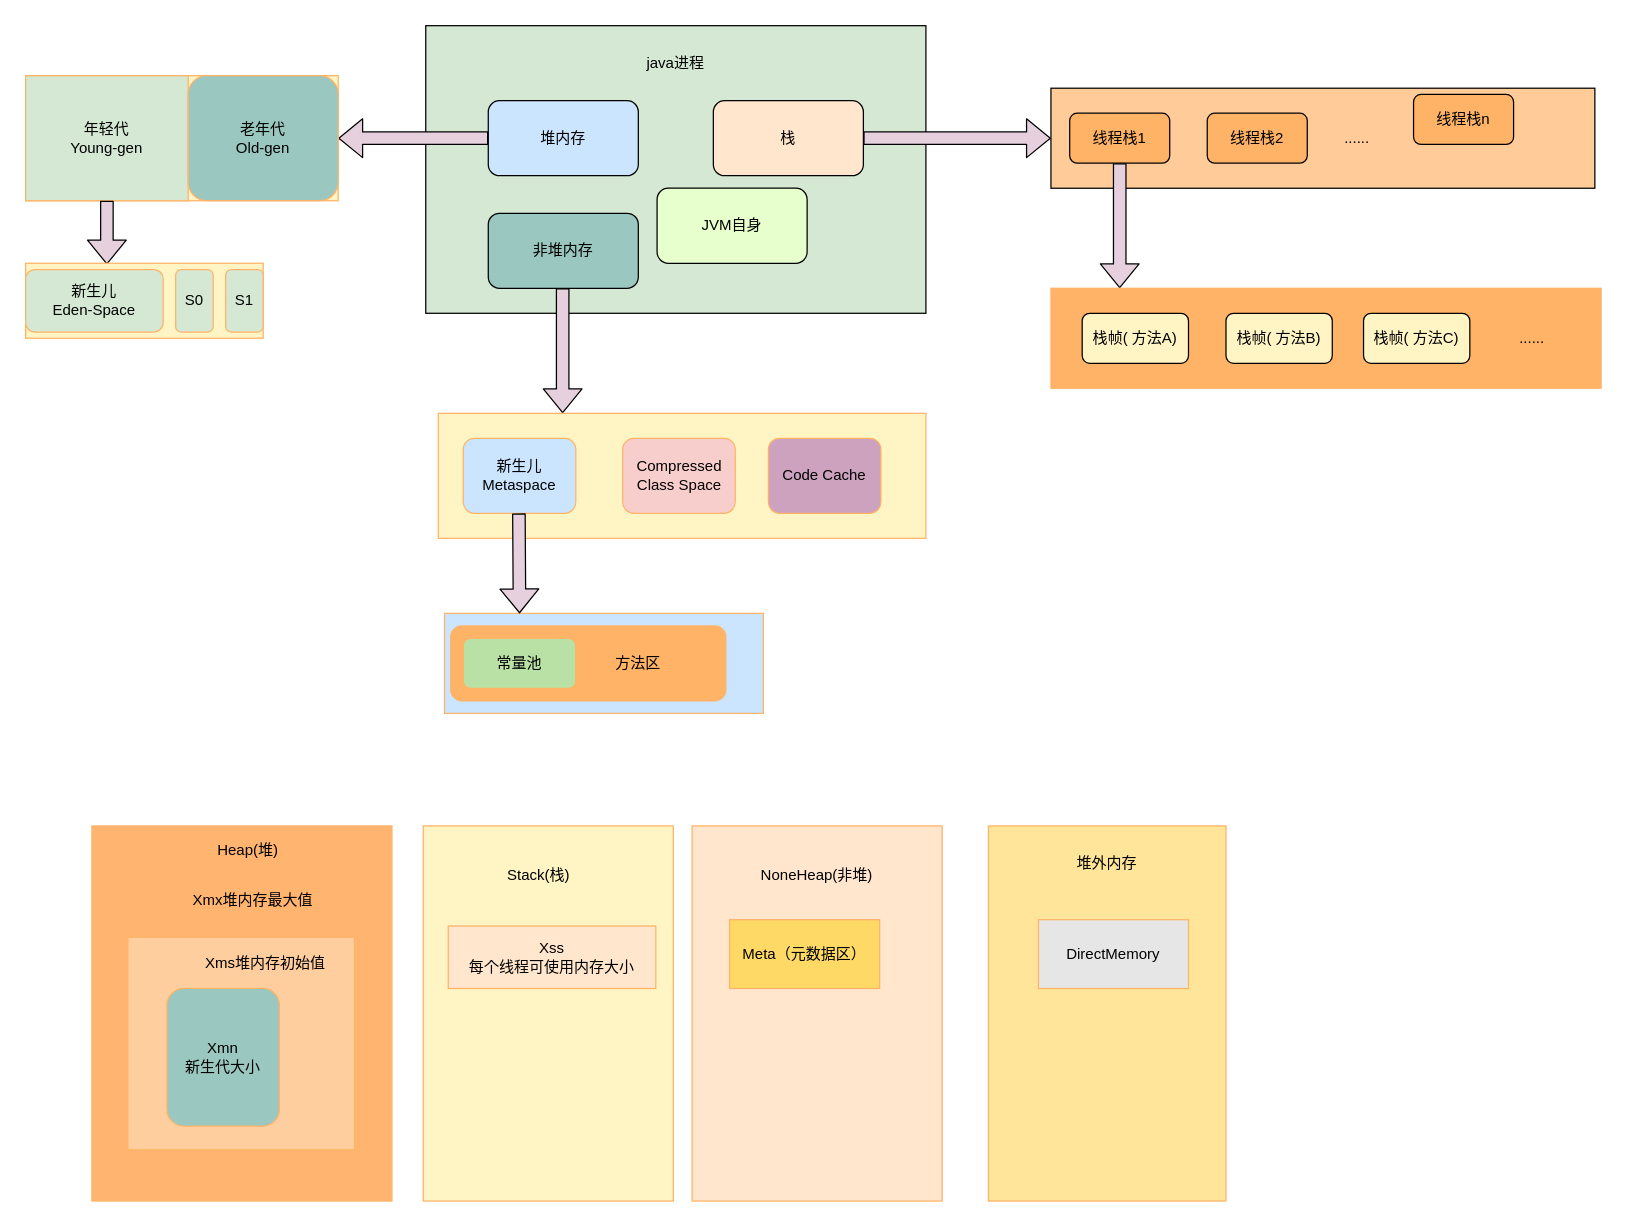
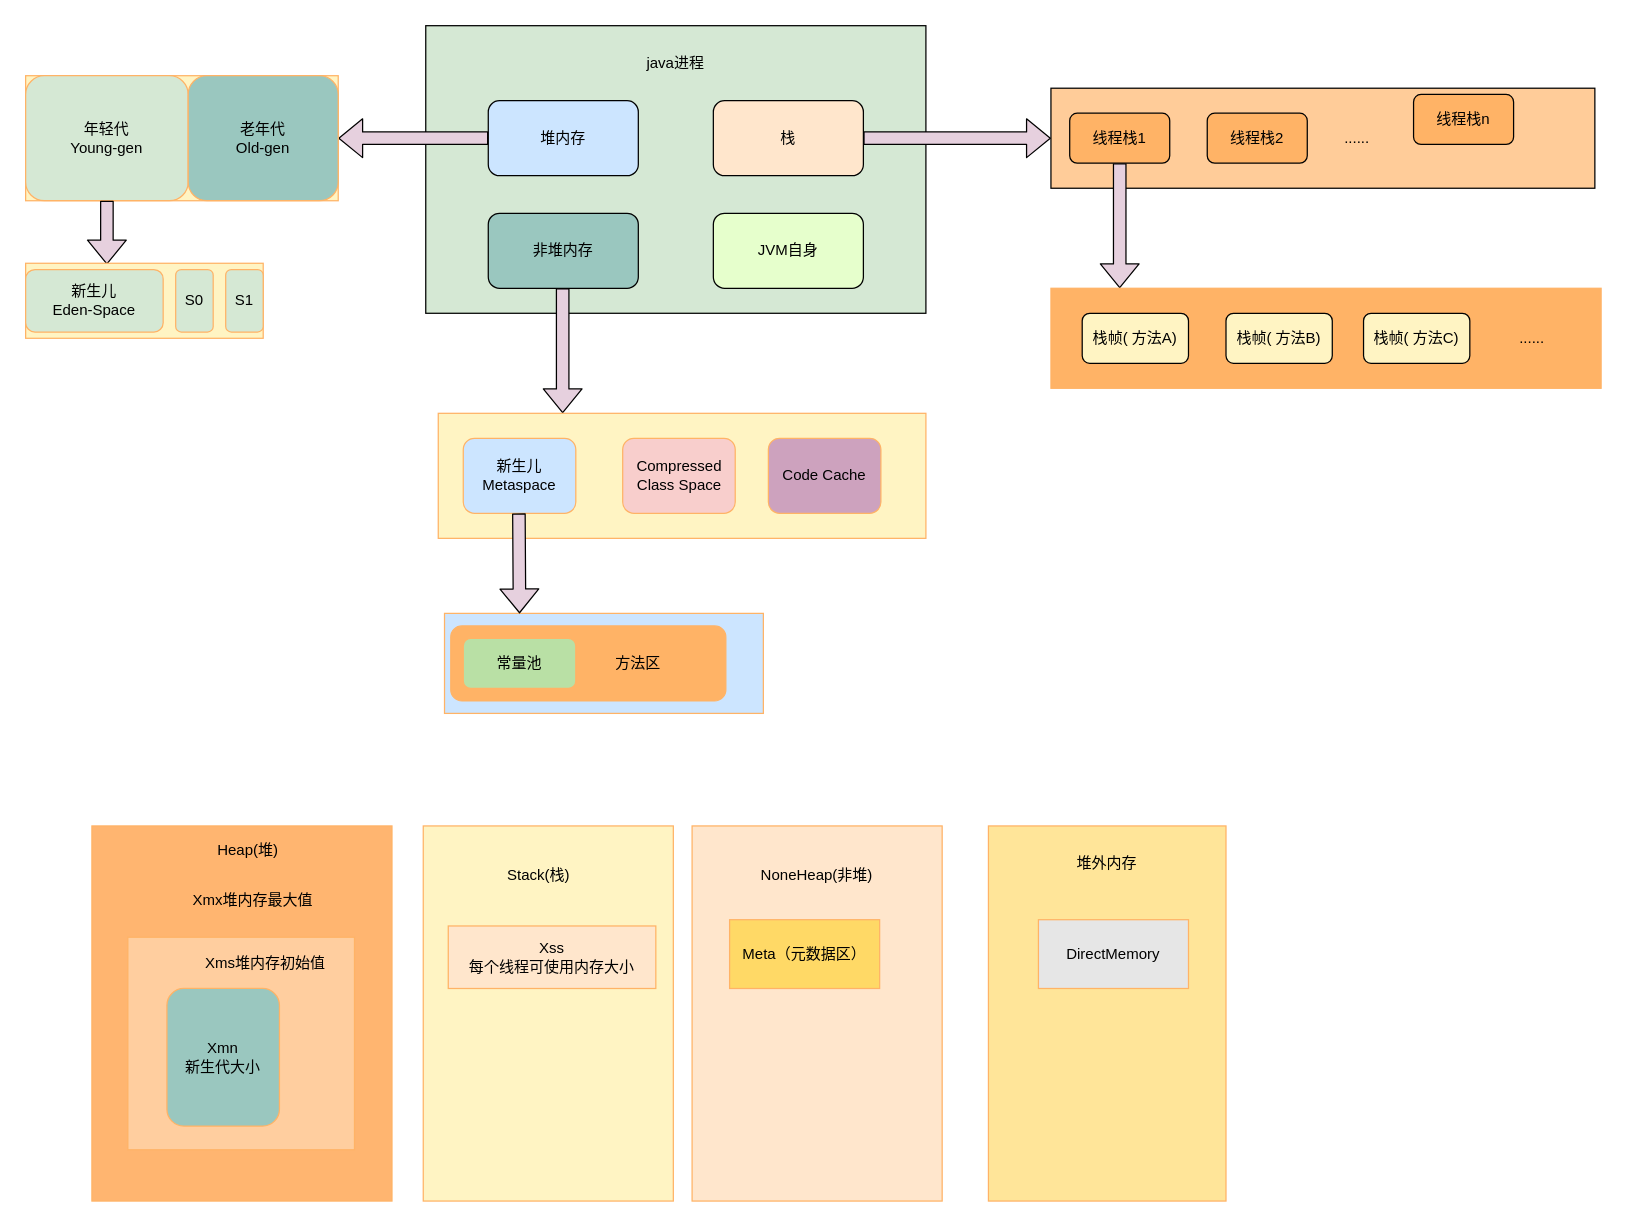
(107, 138) -> (107, 138)
(732, 226) -> (788, 251)
